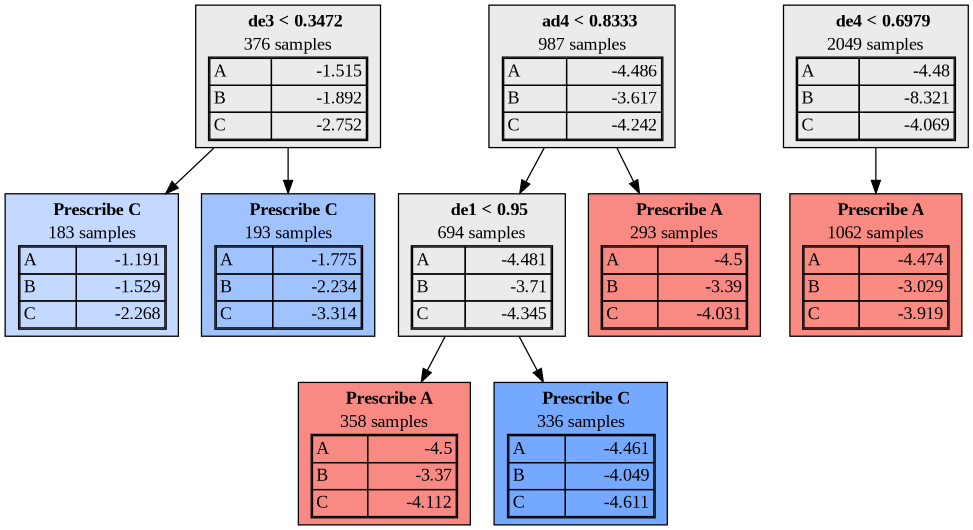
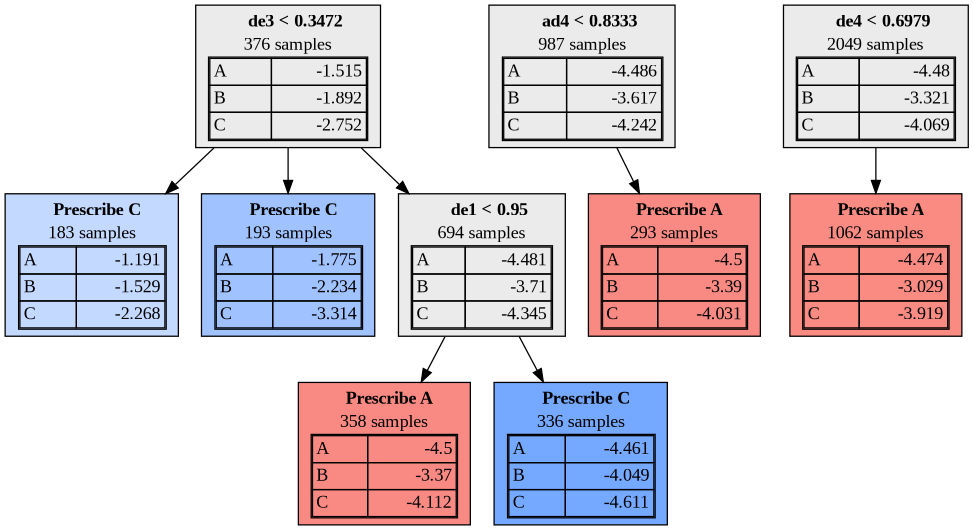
(927, 98) -> (927, 98)
(535, 165) -> (380, 166)
